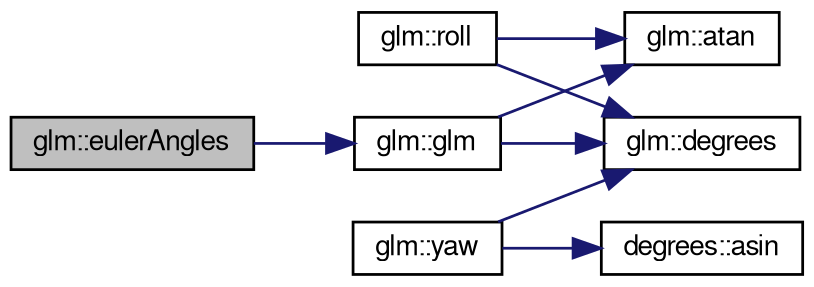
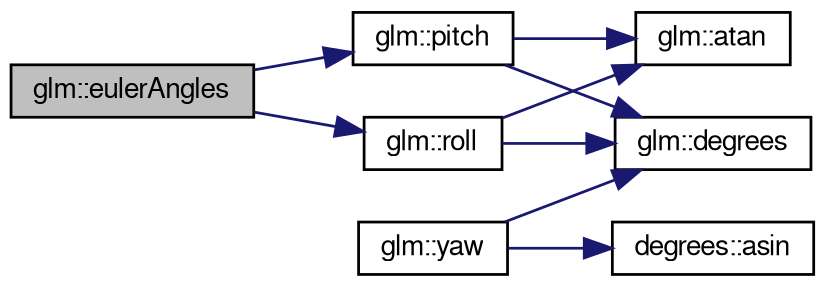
none -> (295, 119)
(428, 143) -> (433, 39)
